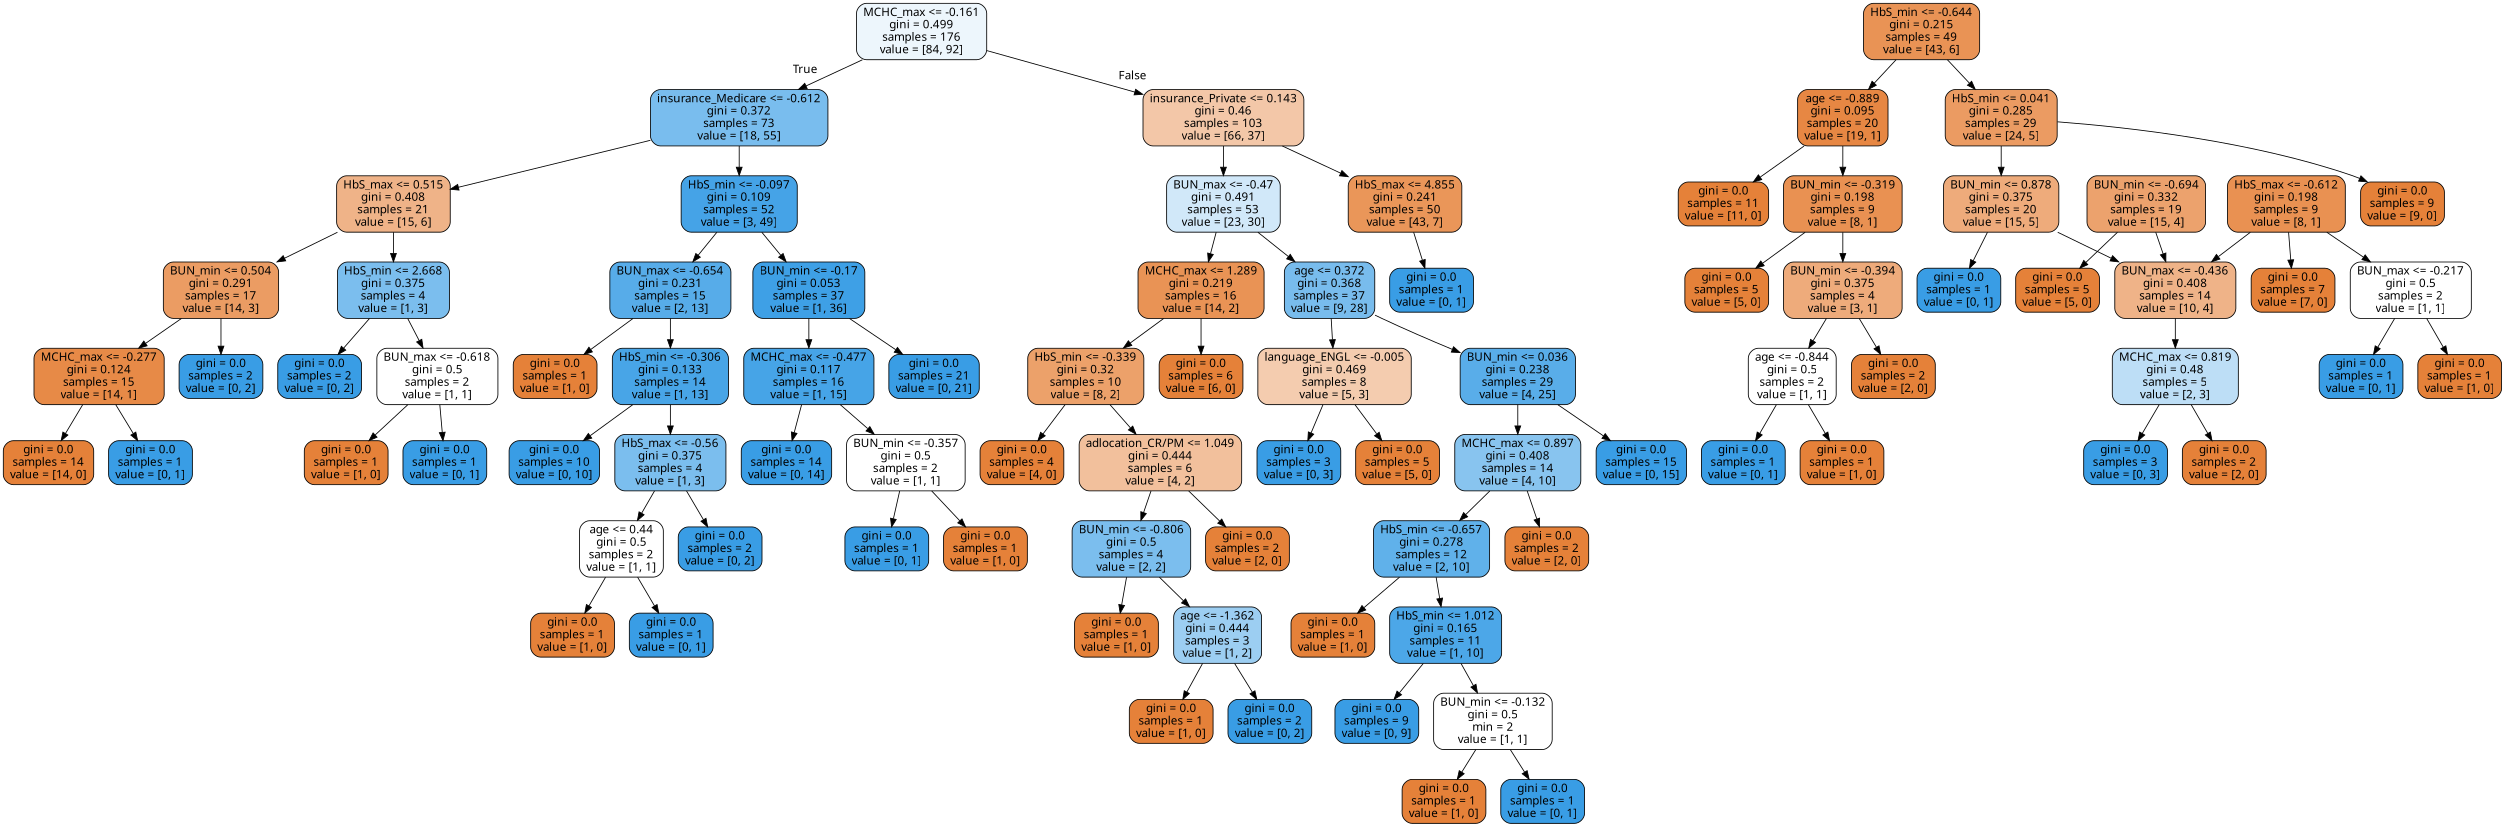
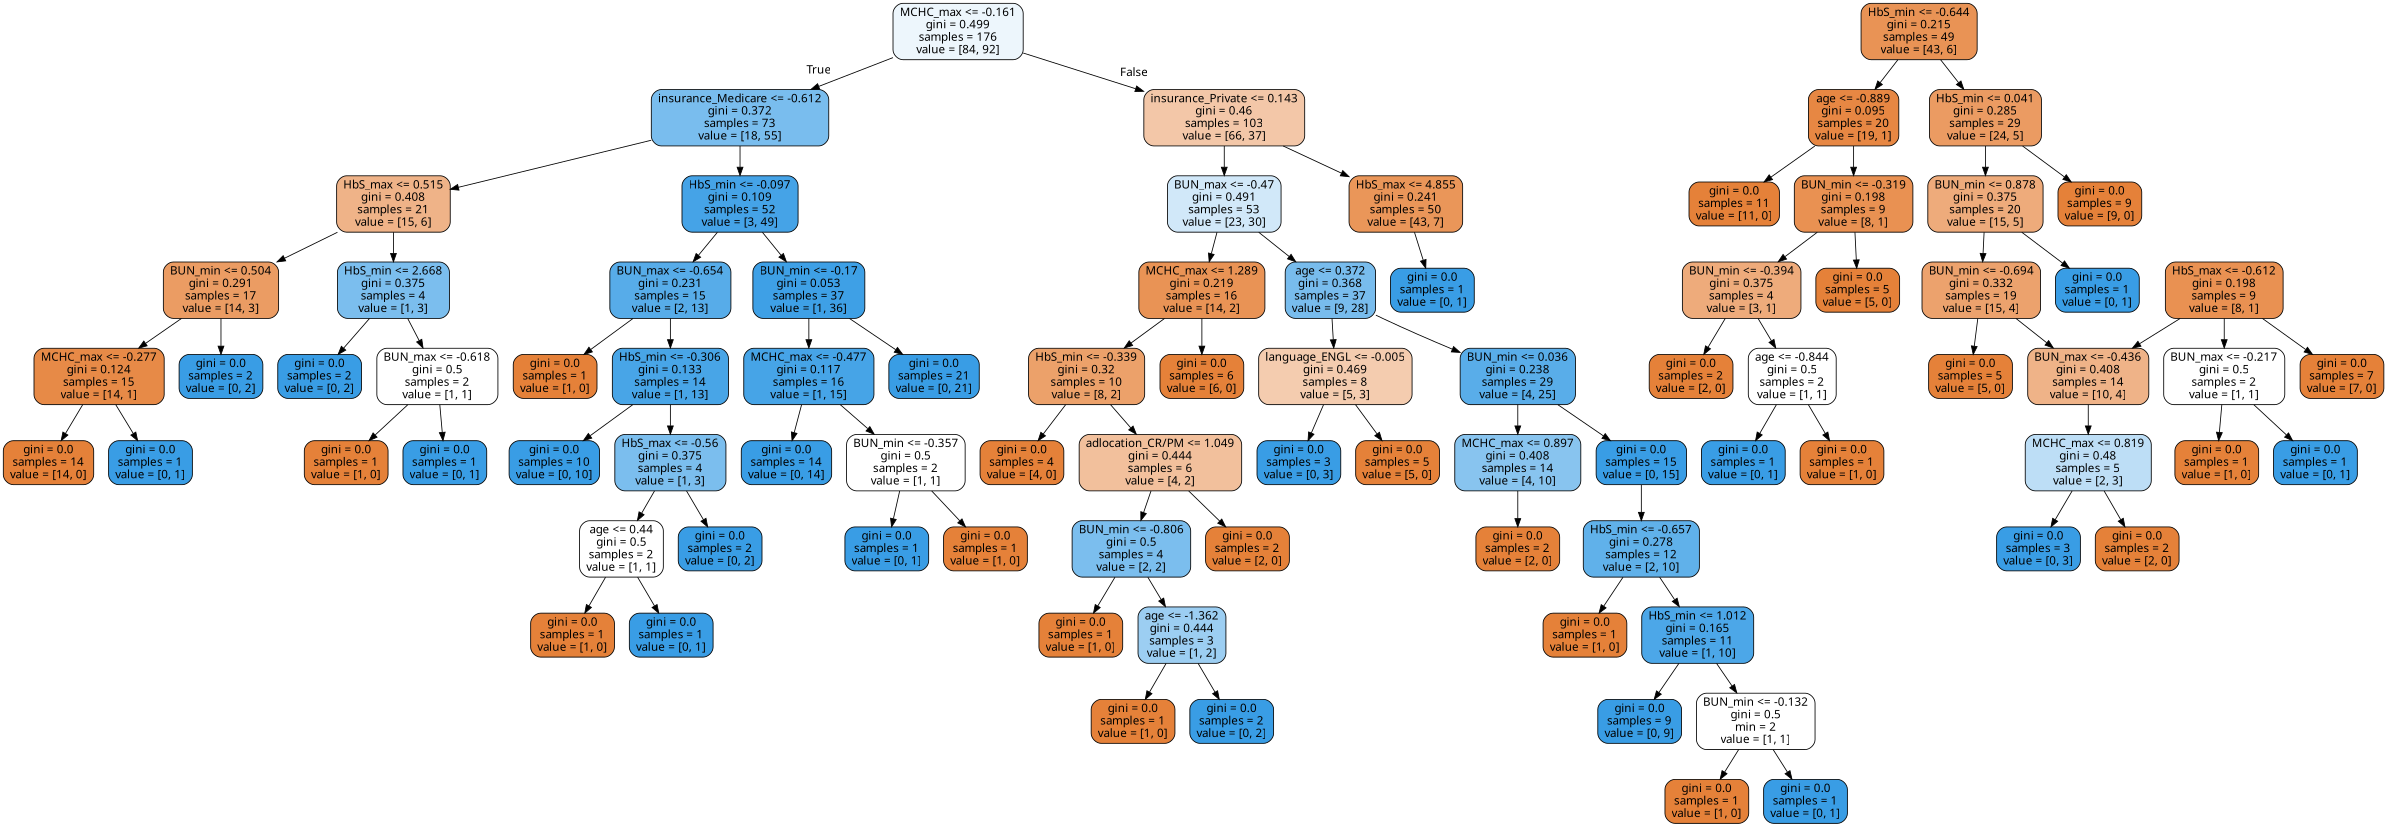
(2084, 245) -> (1984, 243)
(1478, 503) -> (1641, 499)
